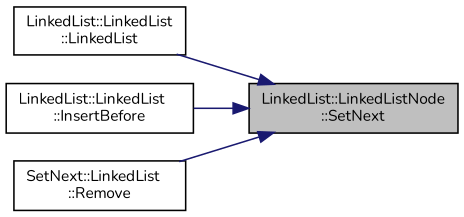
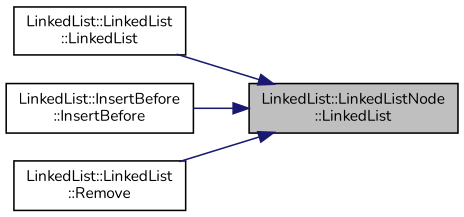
(100, 108) -> (100, 108)
(354, 108) -> (354, 108)
(100, 186) -> (100, 186)
